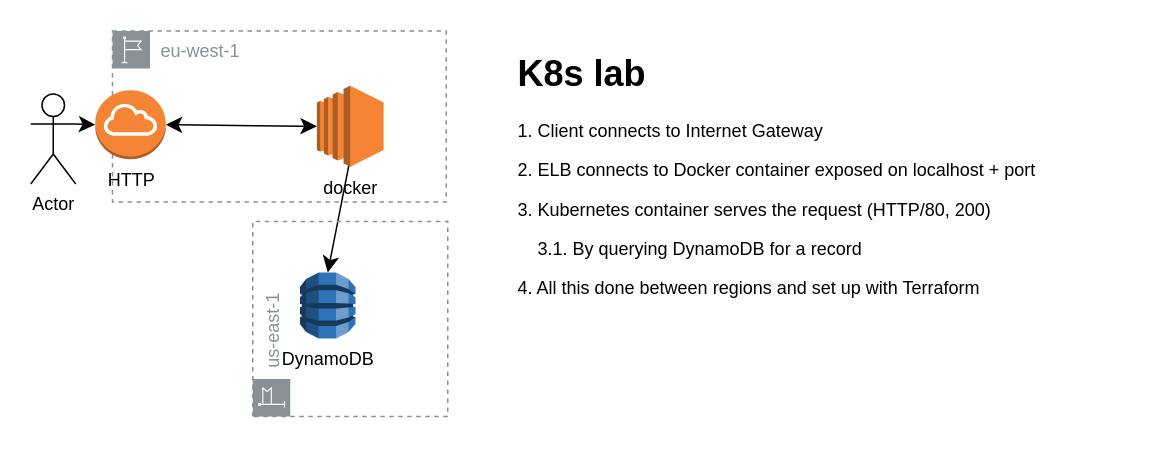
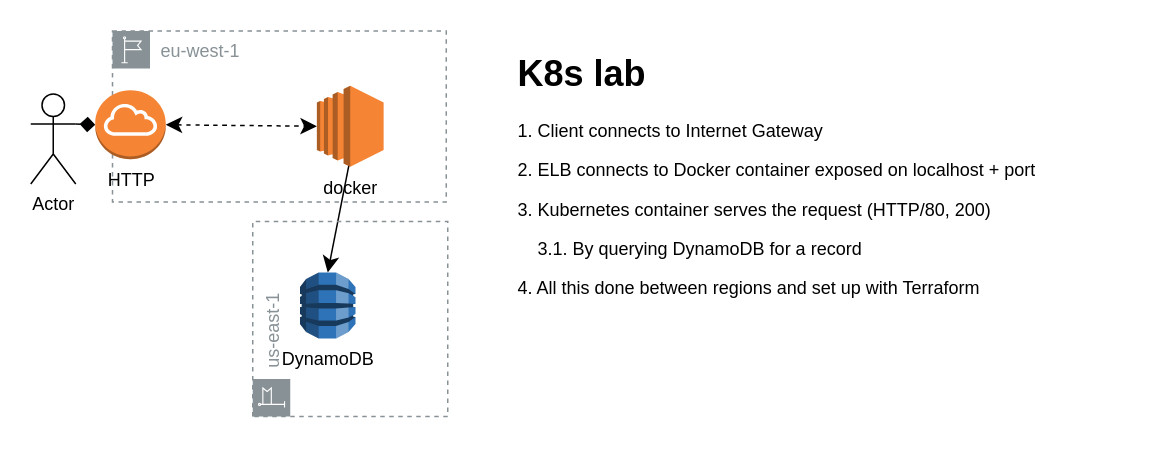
(81, 124) -> (80, 124)
(243, 125) -> (243, 125)
